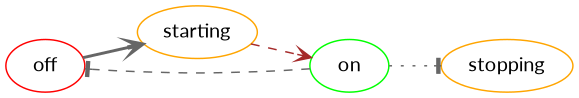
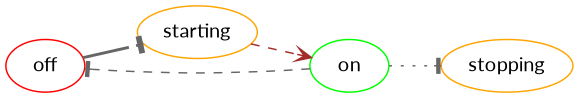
(106, 52) -> (106, 52)
